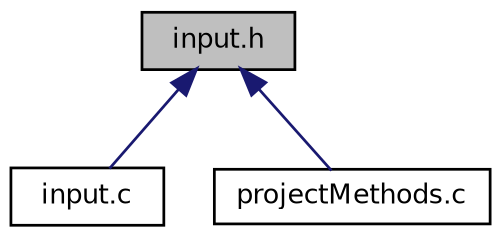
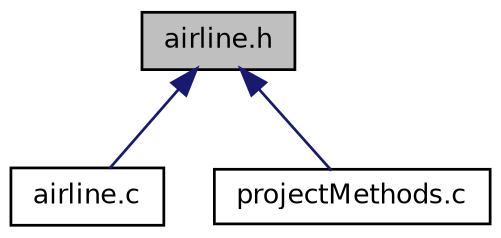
(218, 41) -> (218, 41)
(87, 197) -> (87, 197)
